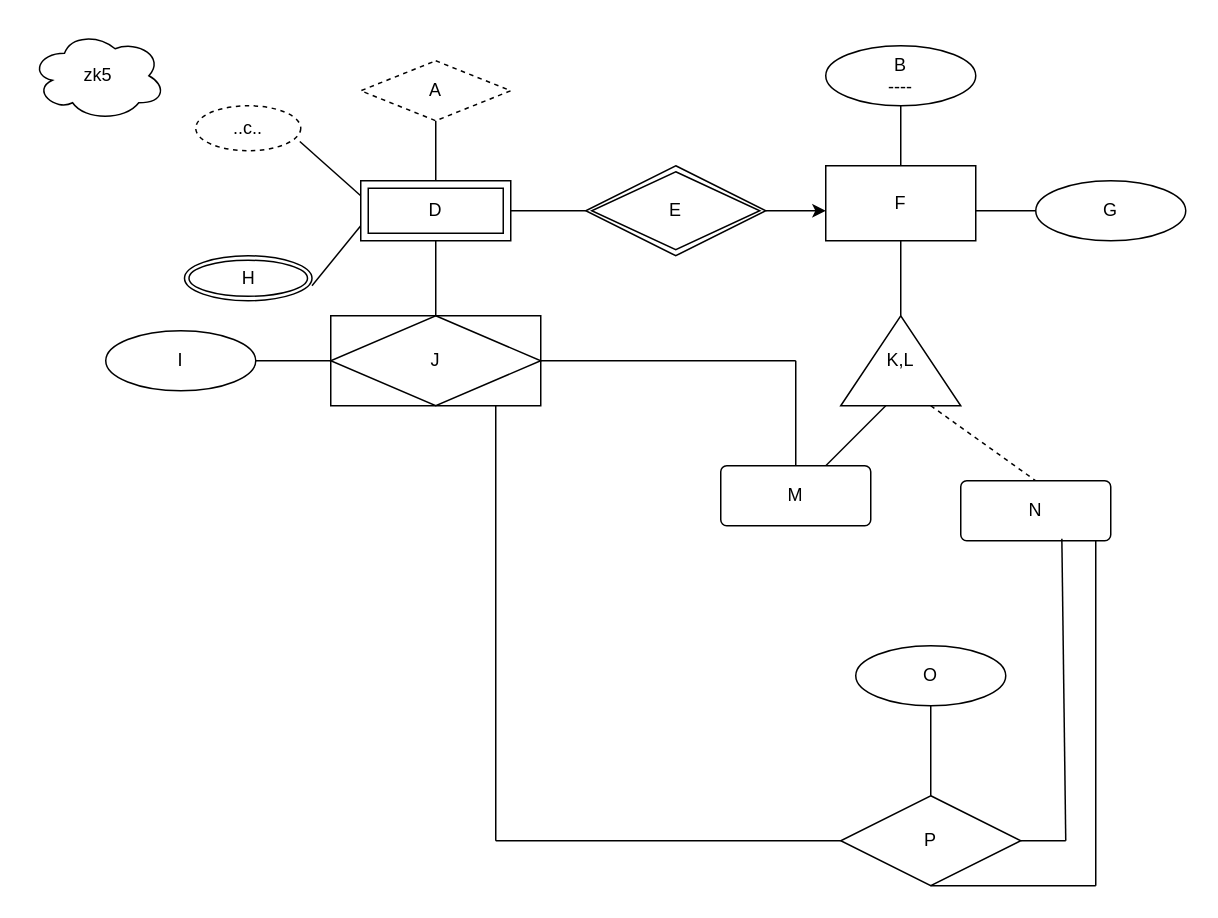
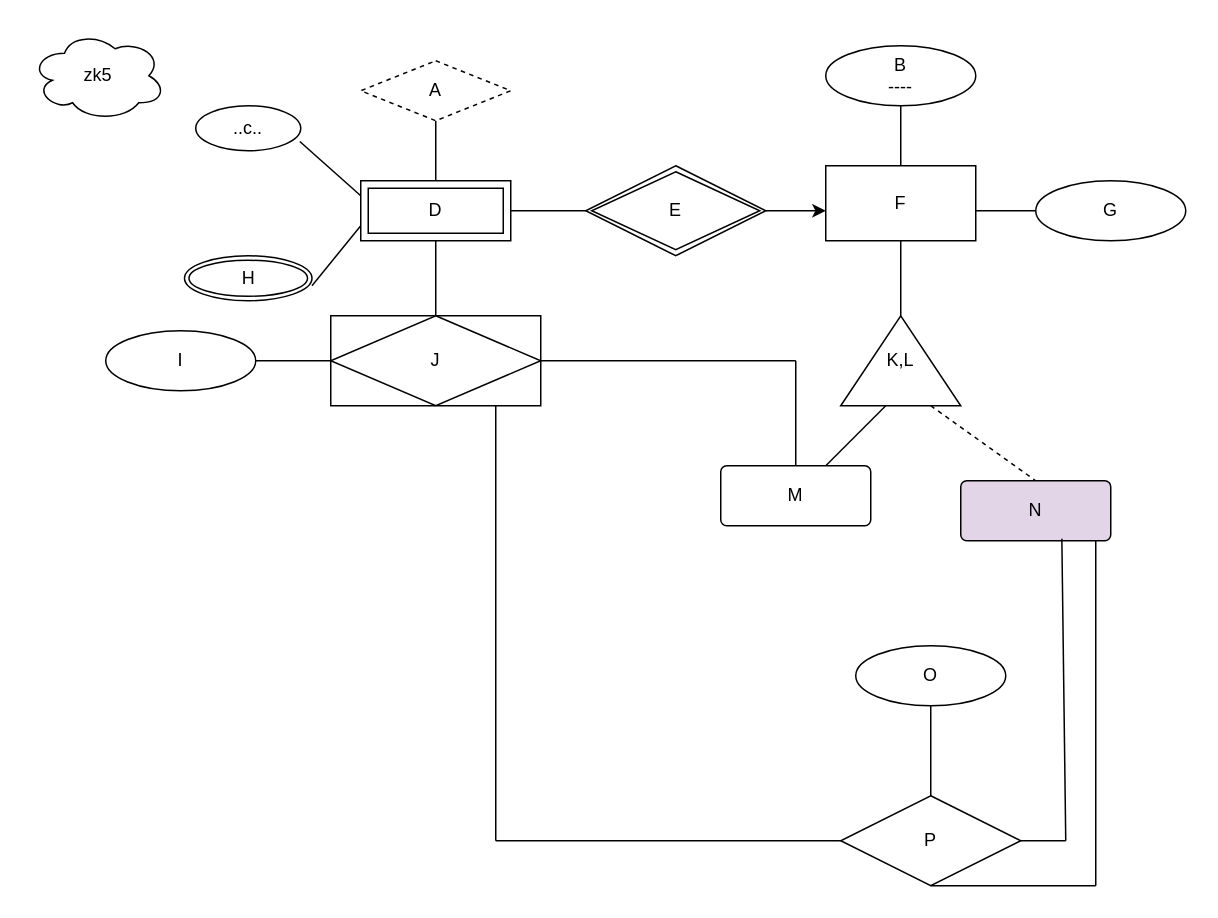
(248, 128) -> (248, 128)
(1036, 511) -> (1036, 511)
